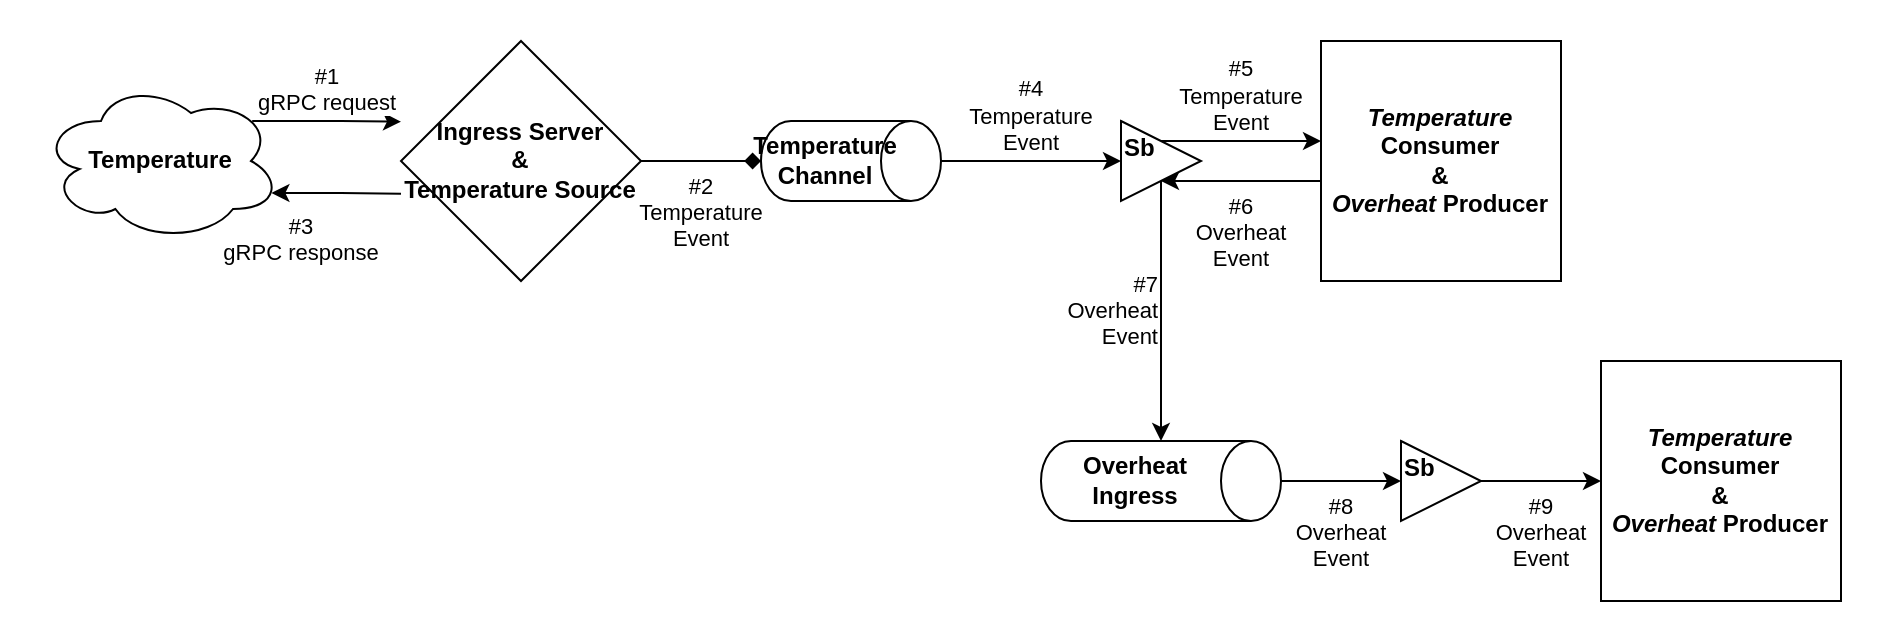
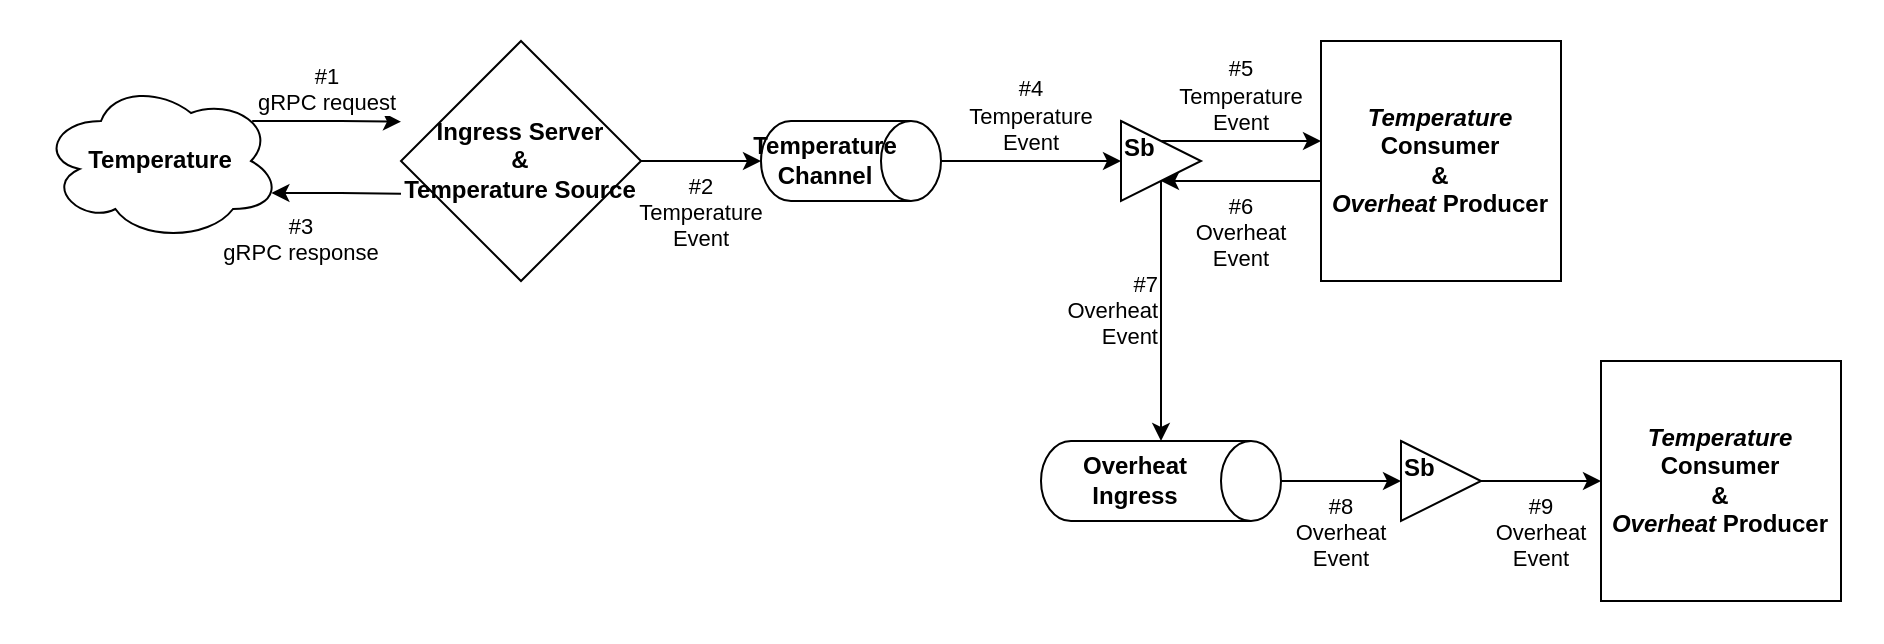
(744, 161) -> (745, 161)
